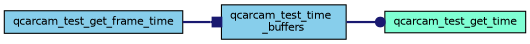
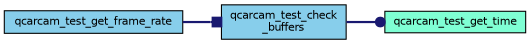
(94, 22) -> (94, 22)
(284, 22) -> (284, 22)
